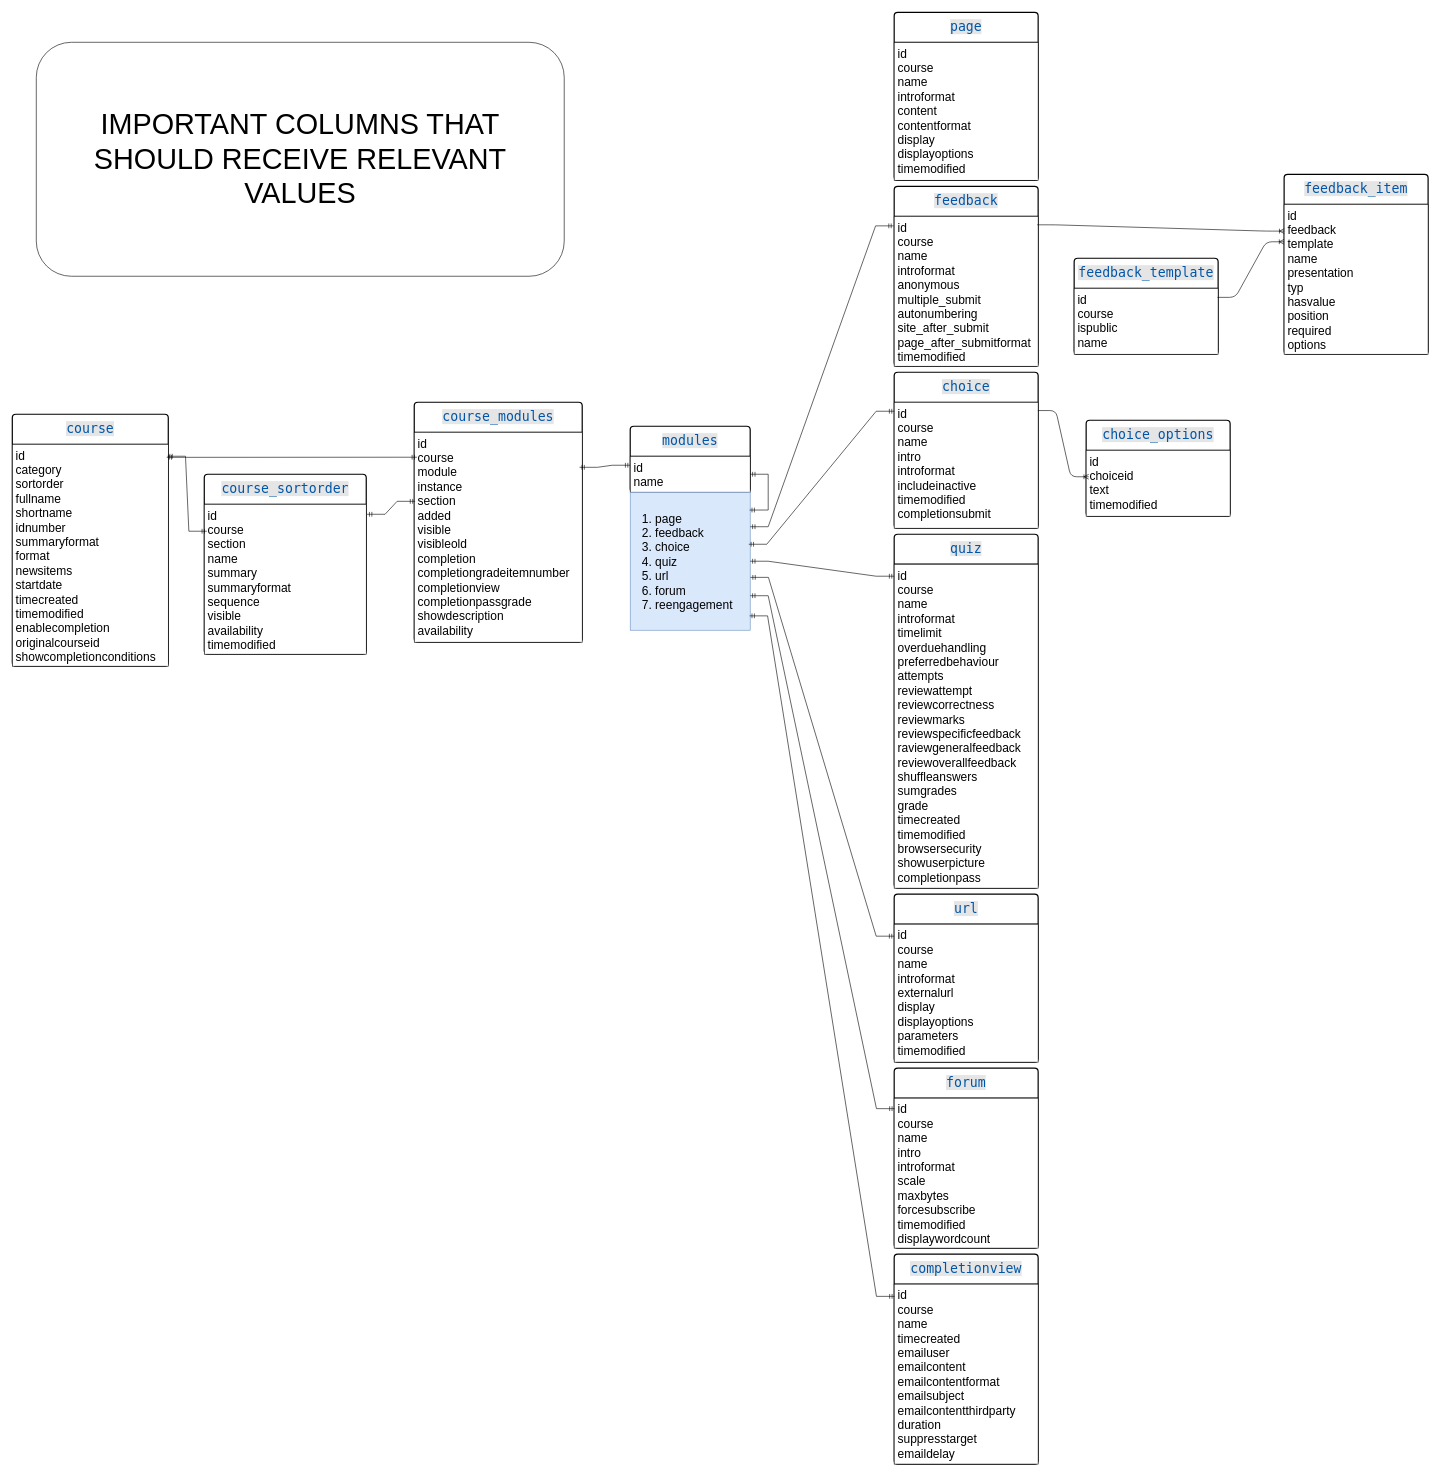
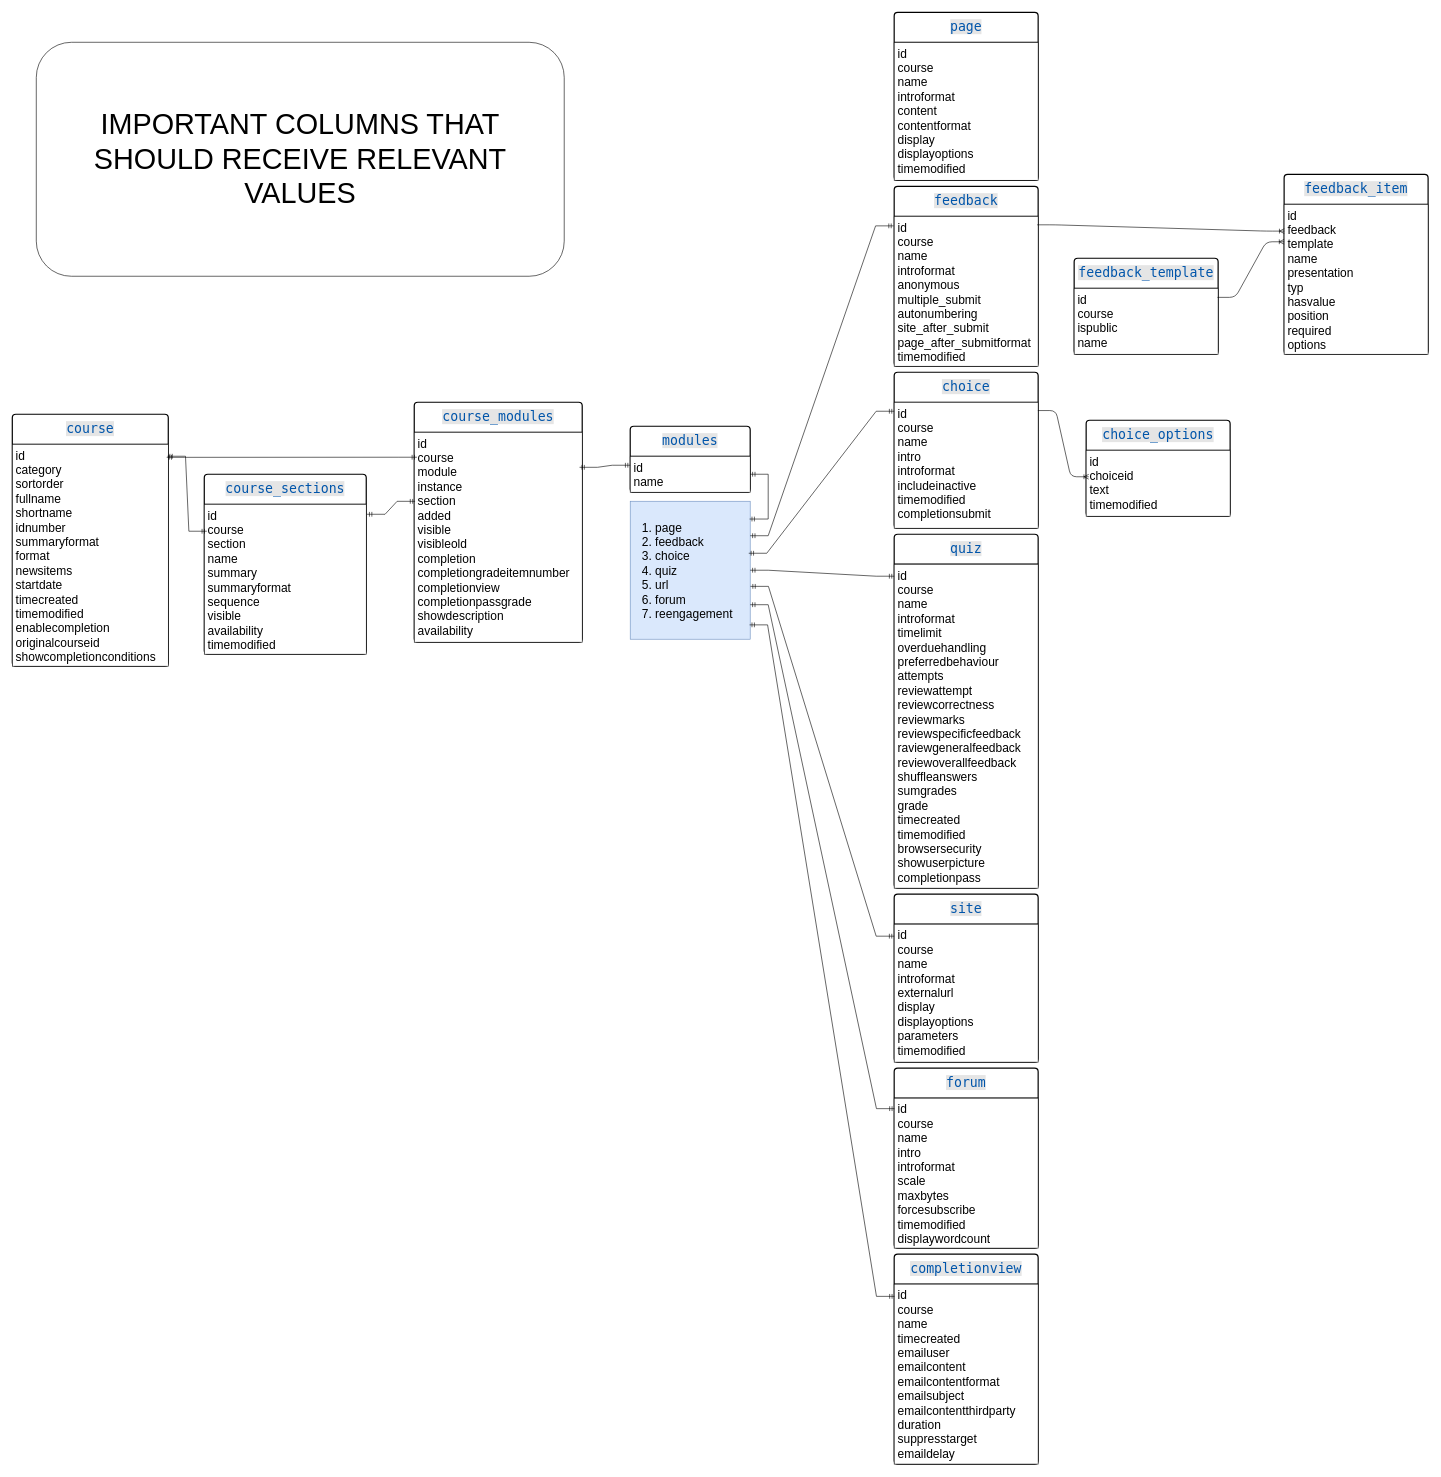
(285, 489) -> (285, 489)
(690, 561) -> (690, 570)
(966, 909) -> (966, 909)
